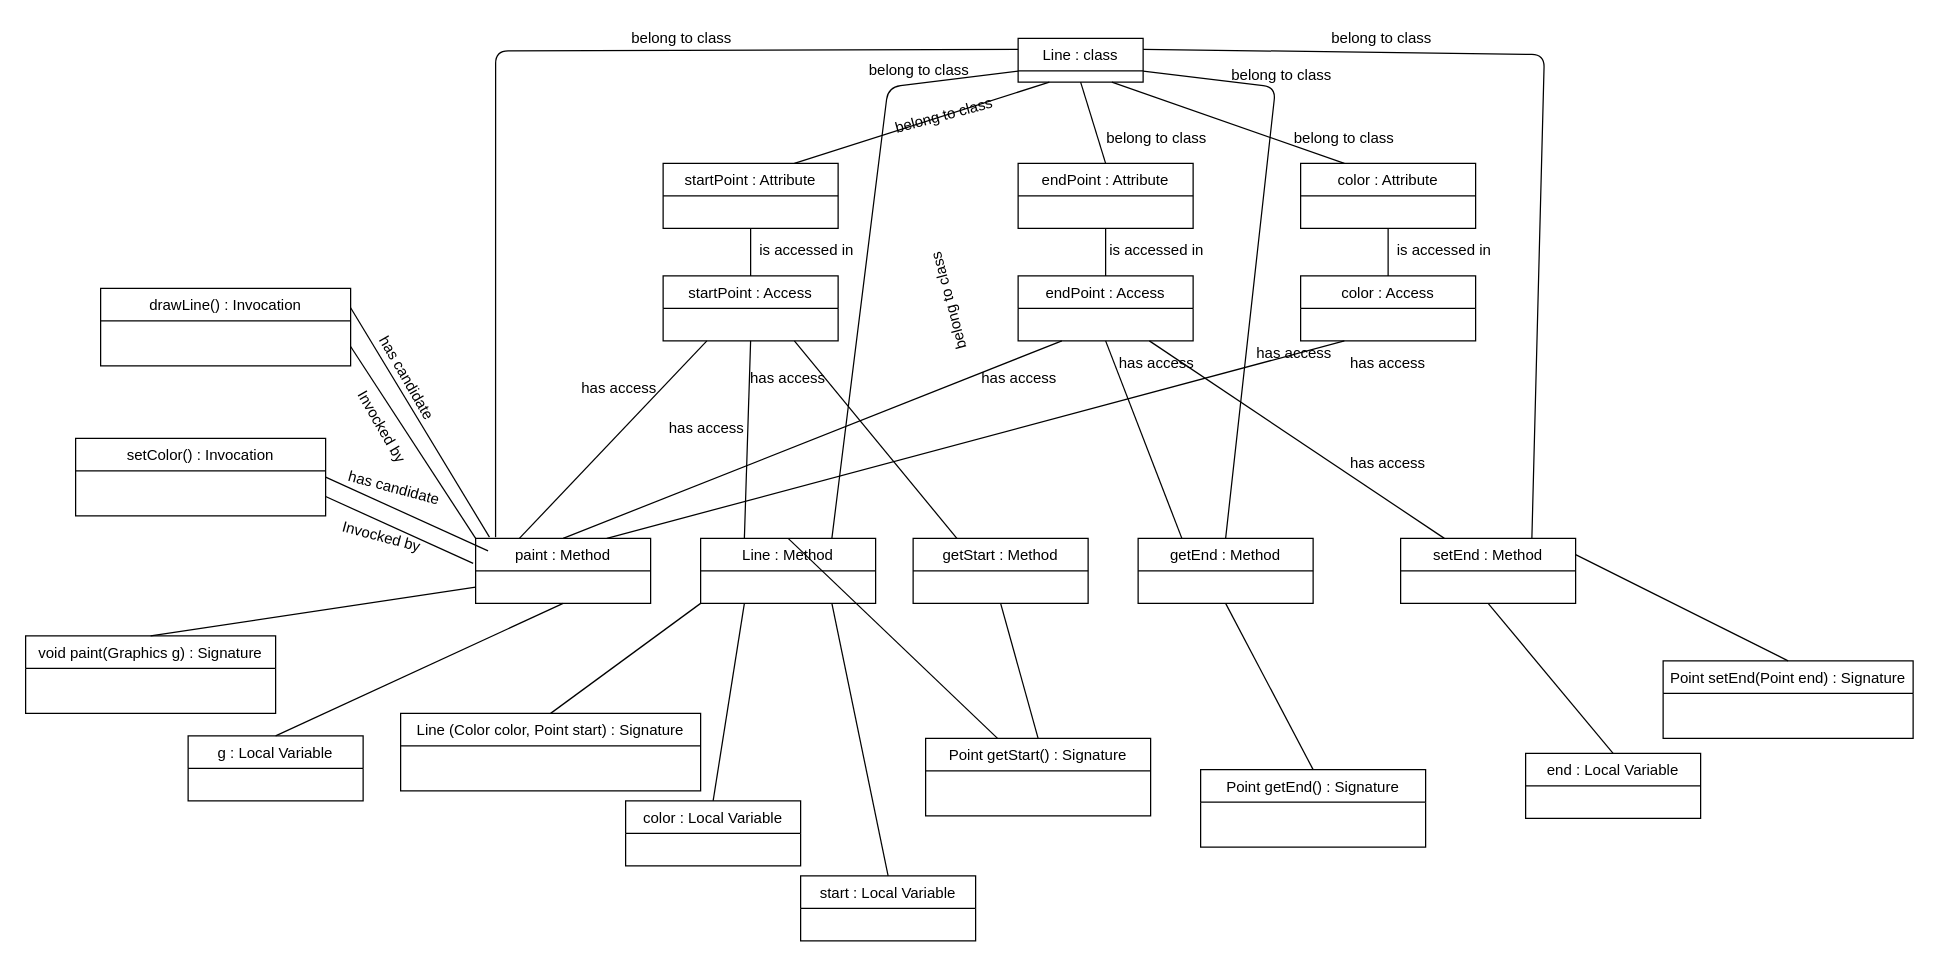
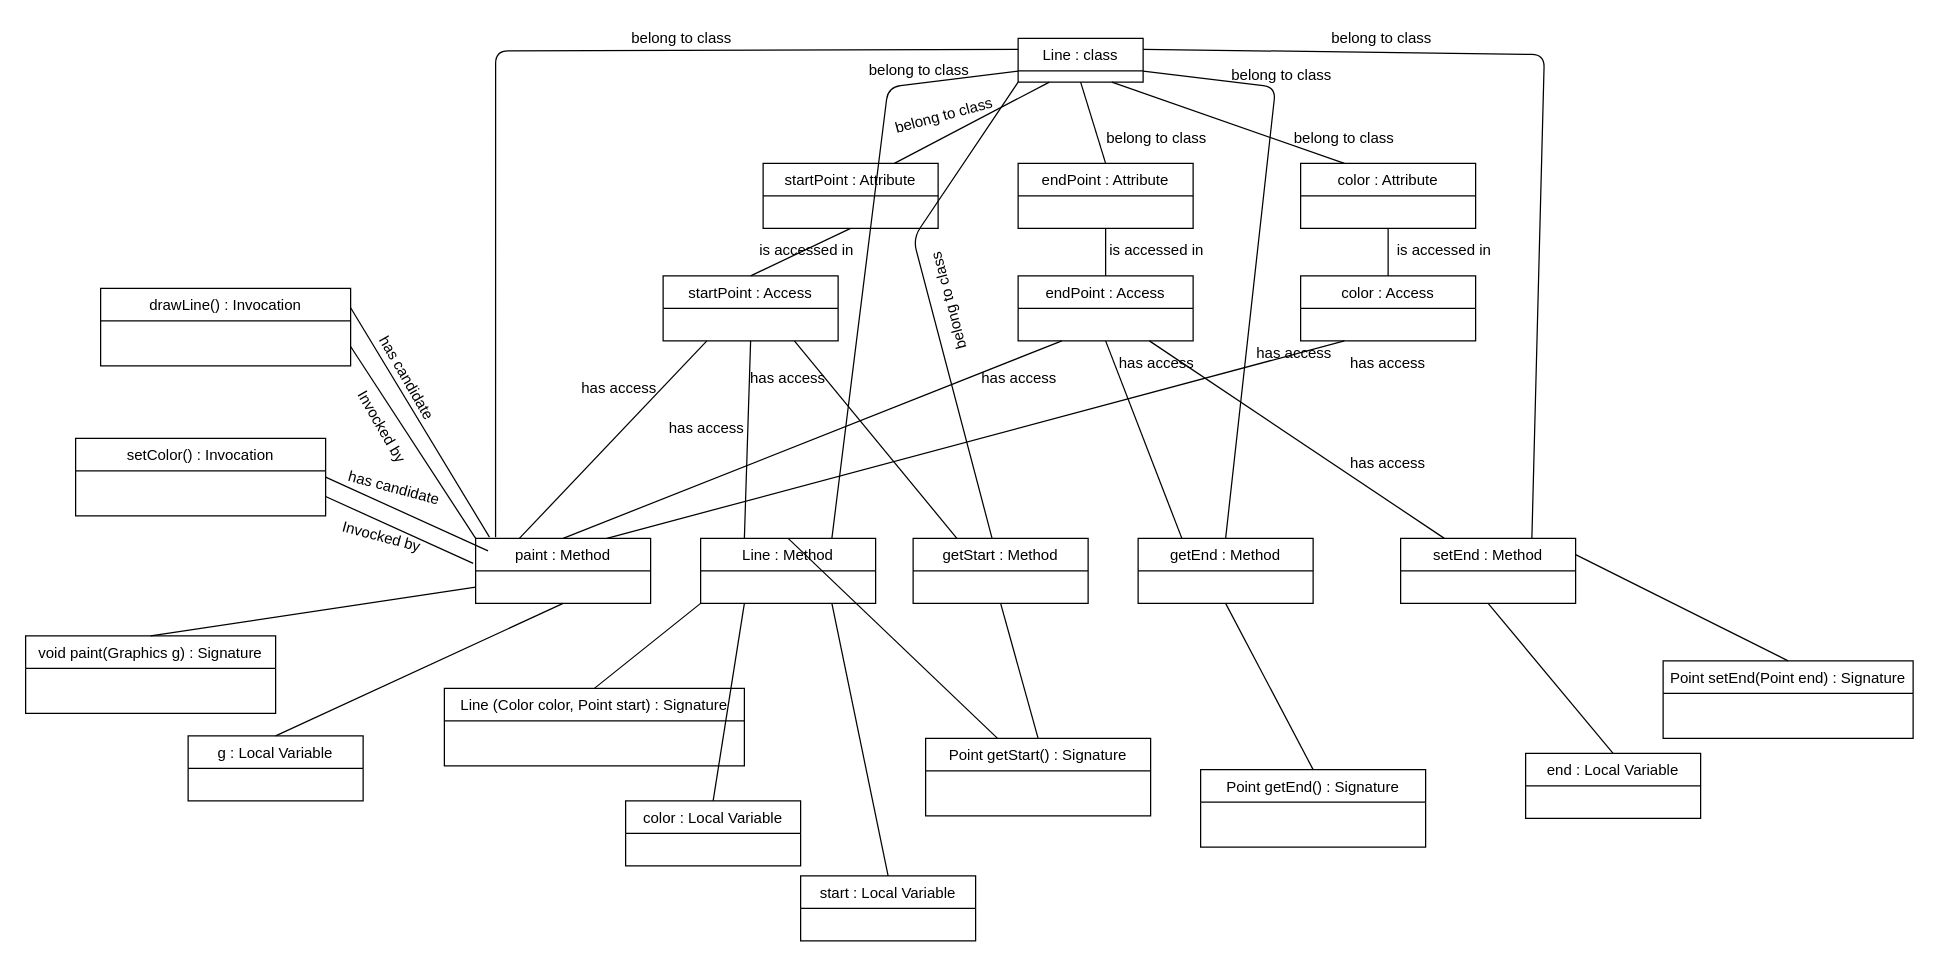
(751, 196) -> (851, 196)
none -> (933, 315)
(551, 752) -> (594, 727)
